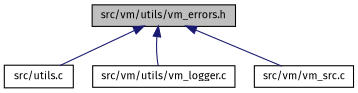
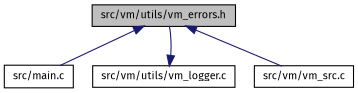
(157, 52) -> (171, 41)
(39, 77) -> (39, 77)
